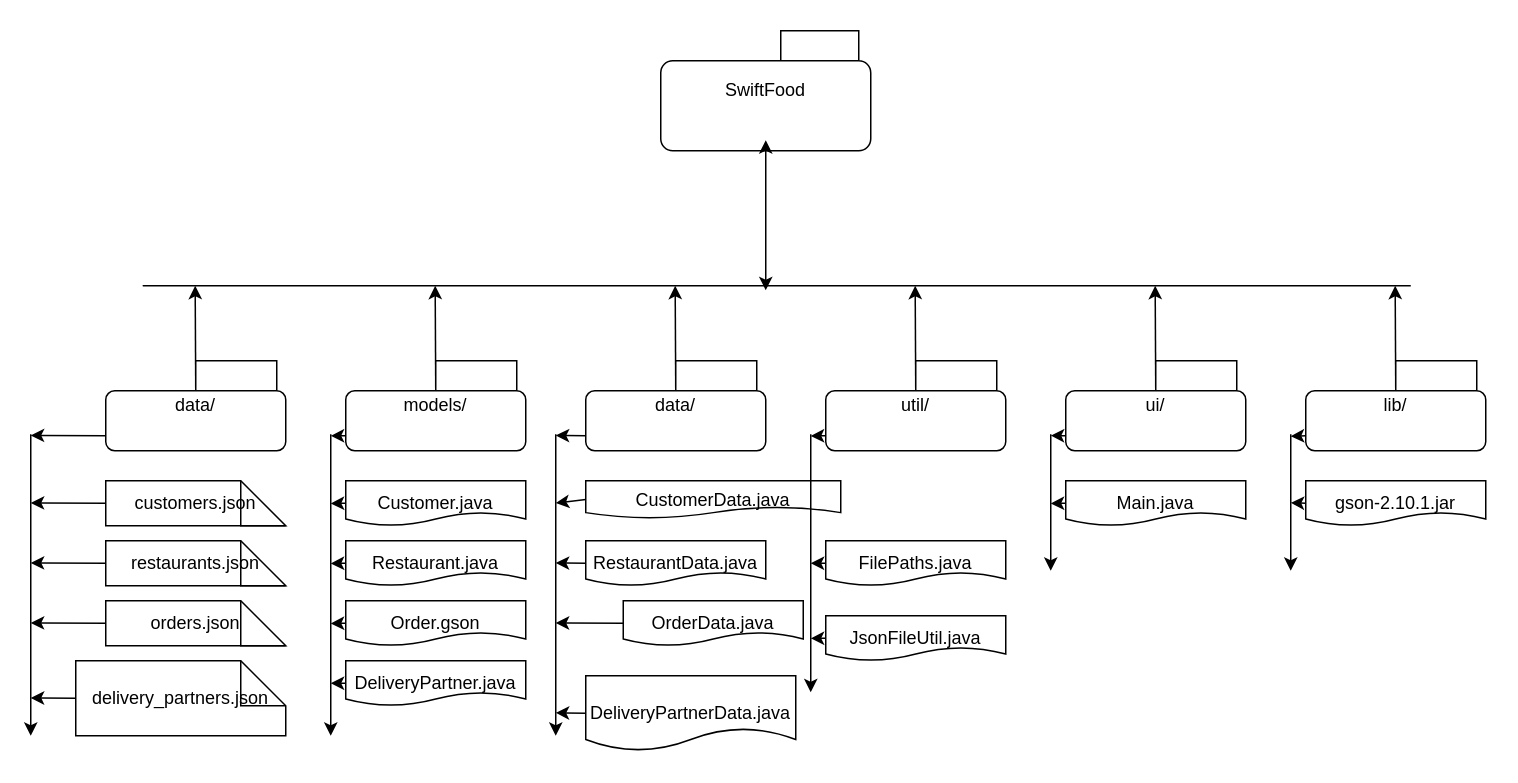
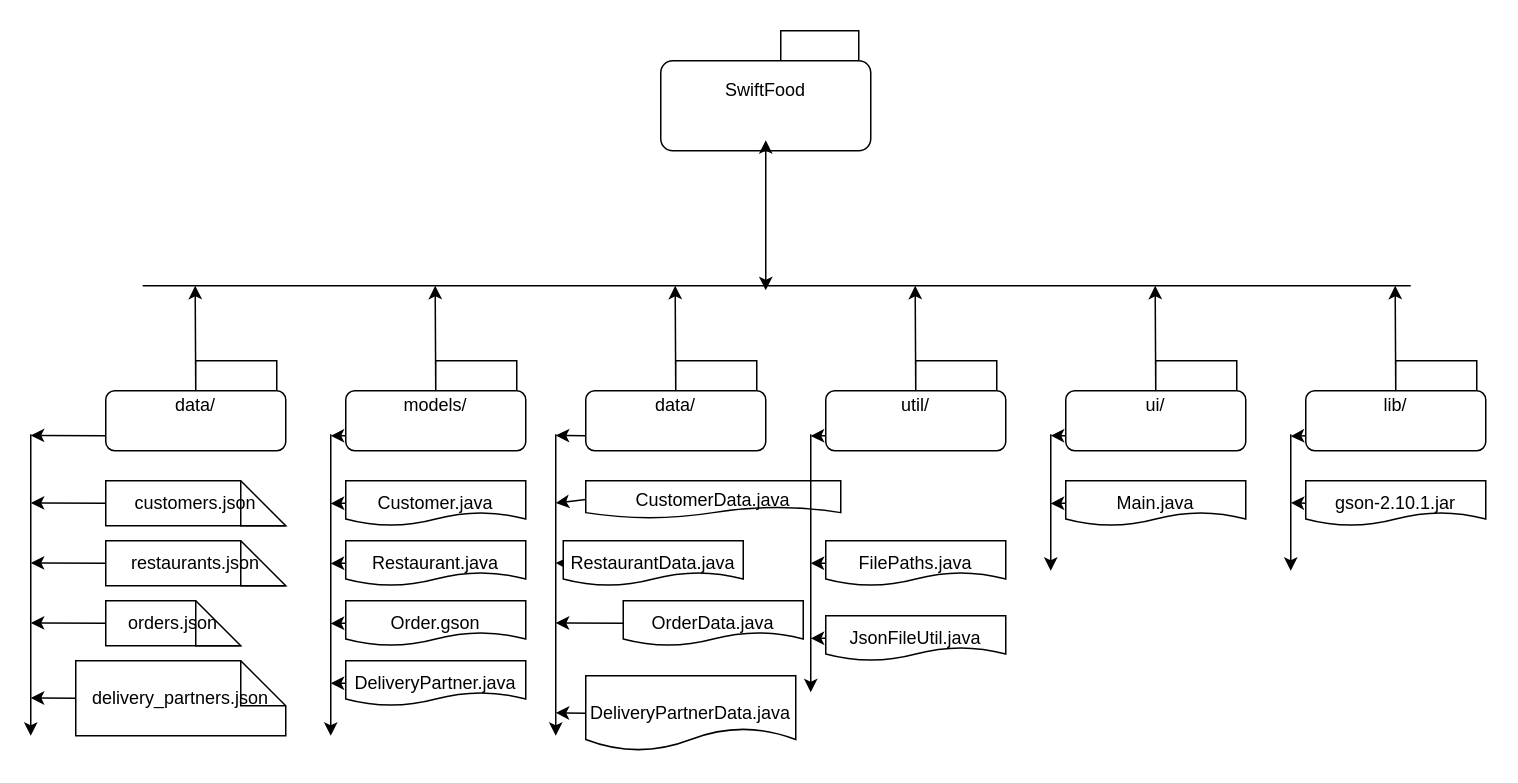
(676, 563) -> (653, 563)
(196, 623) -> (173, 623)
